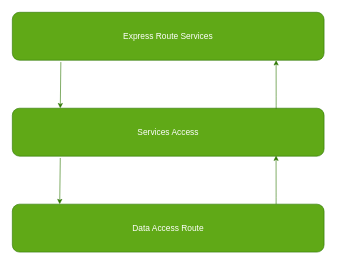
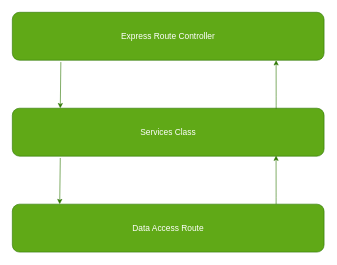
(168, 36) -> (168, 36)
(168, 132) -> (168, 132)
